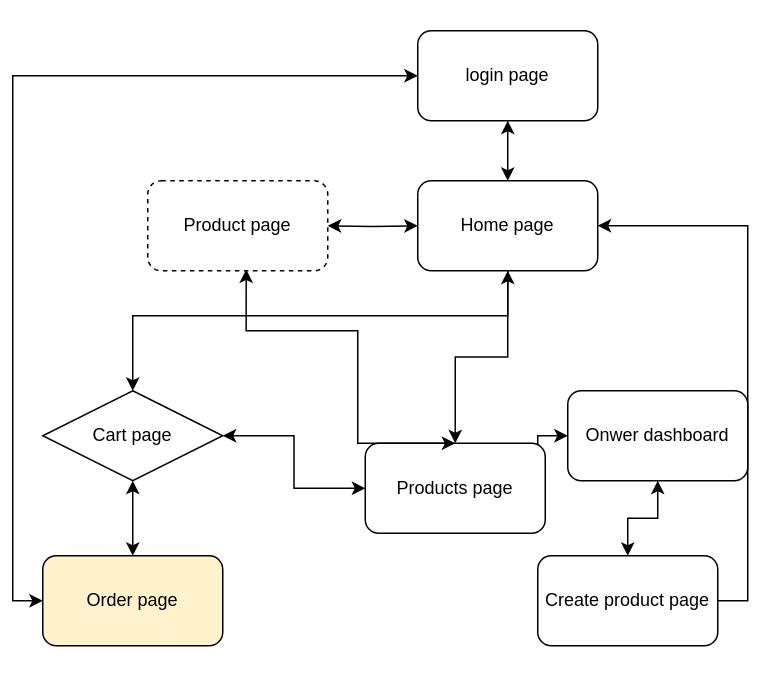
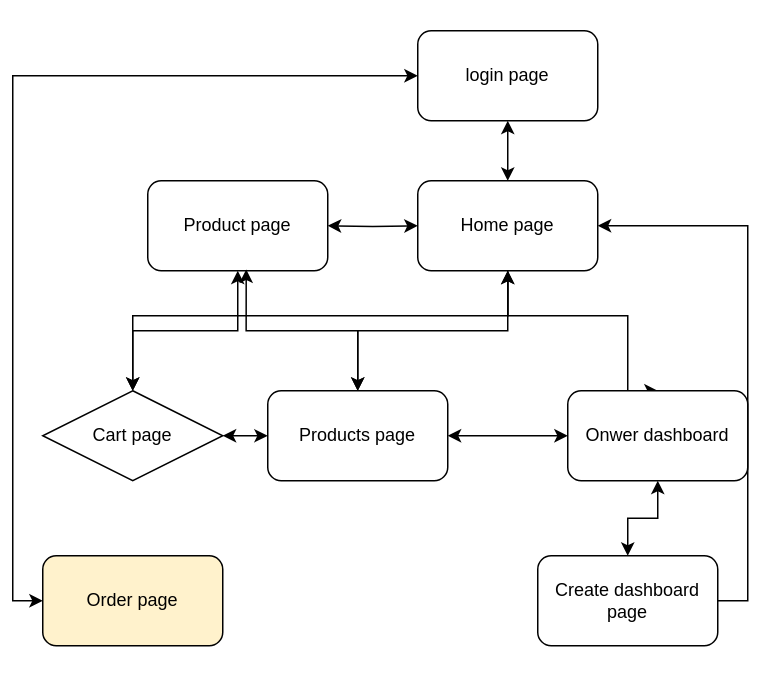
(238, 226) -> (238, 226)
none -> (607, 316)
(455, 488) -> (358, 436)
(133, 518) -> (211, 331)
(628, 601) -> (628, 601)
